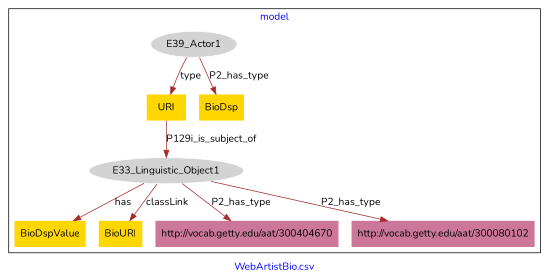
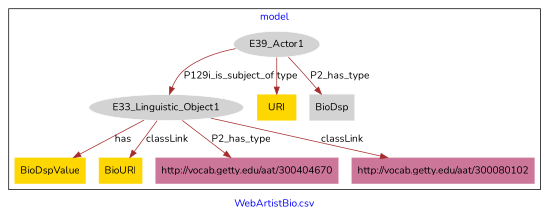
(222, 108) -> (332, 108)
(166, 135) -> (199, 61)
(351, 202) -> (342, 139)
